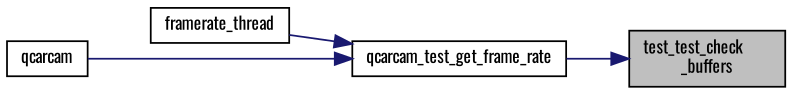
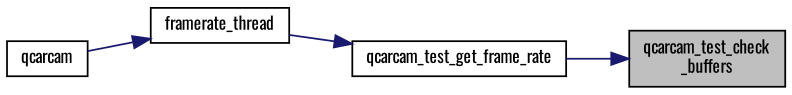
(211, 59) -> (110, 47)
(707, 59) -> (707, 59)
